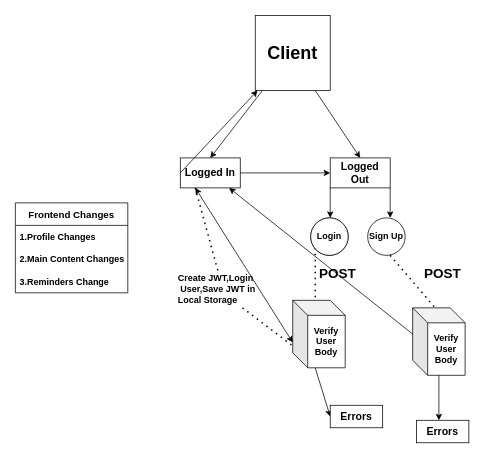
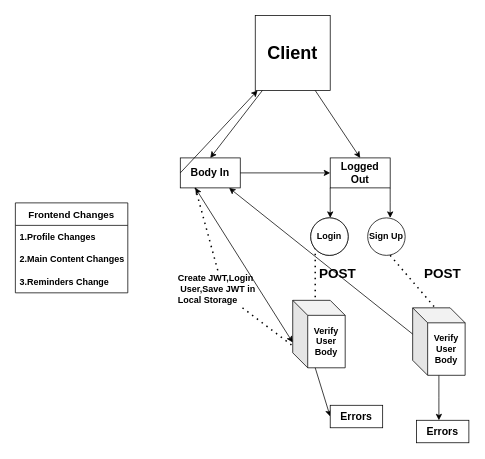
(210, 173) -> (210, 173)
